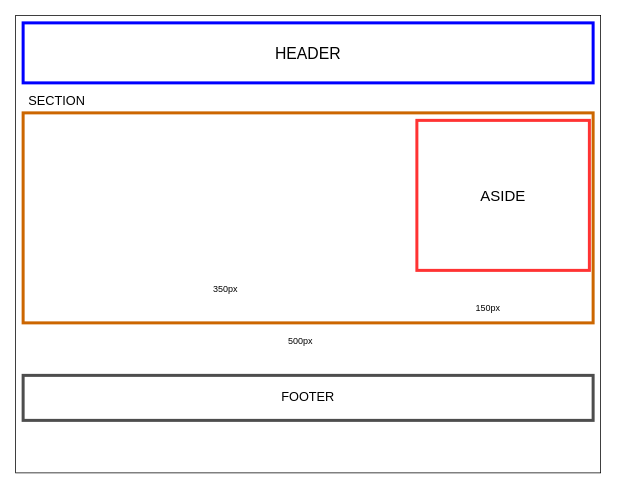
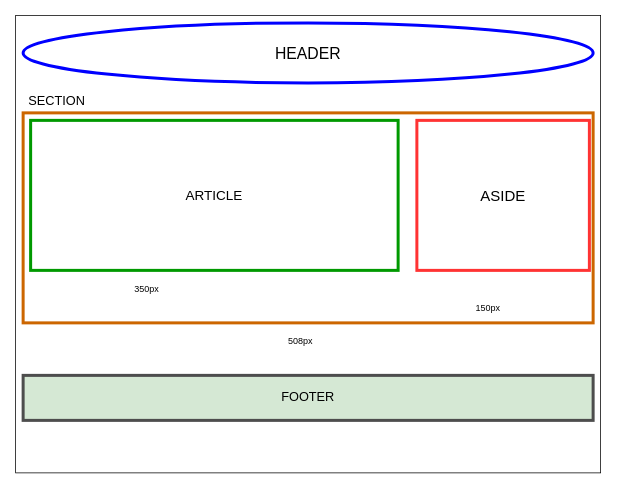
(308, 53) -> (308, 53)
none -> (214, 195)
(225, 289) -> (147, 289)
(300, 342) -> (300, 342)
(308, 398) -> (308, 398)
